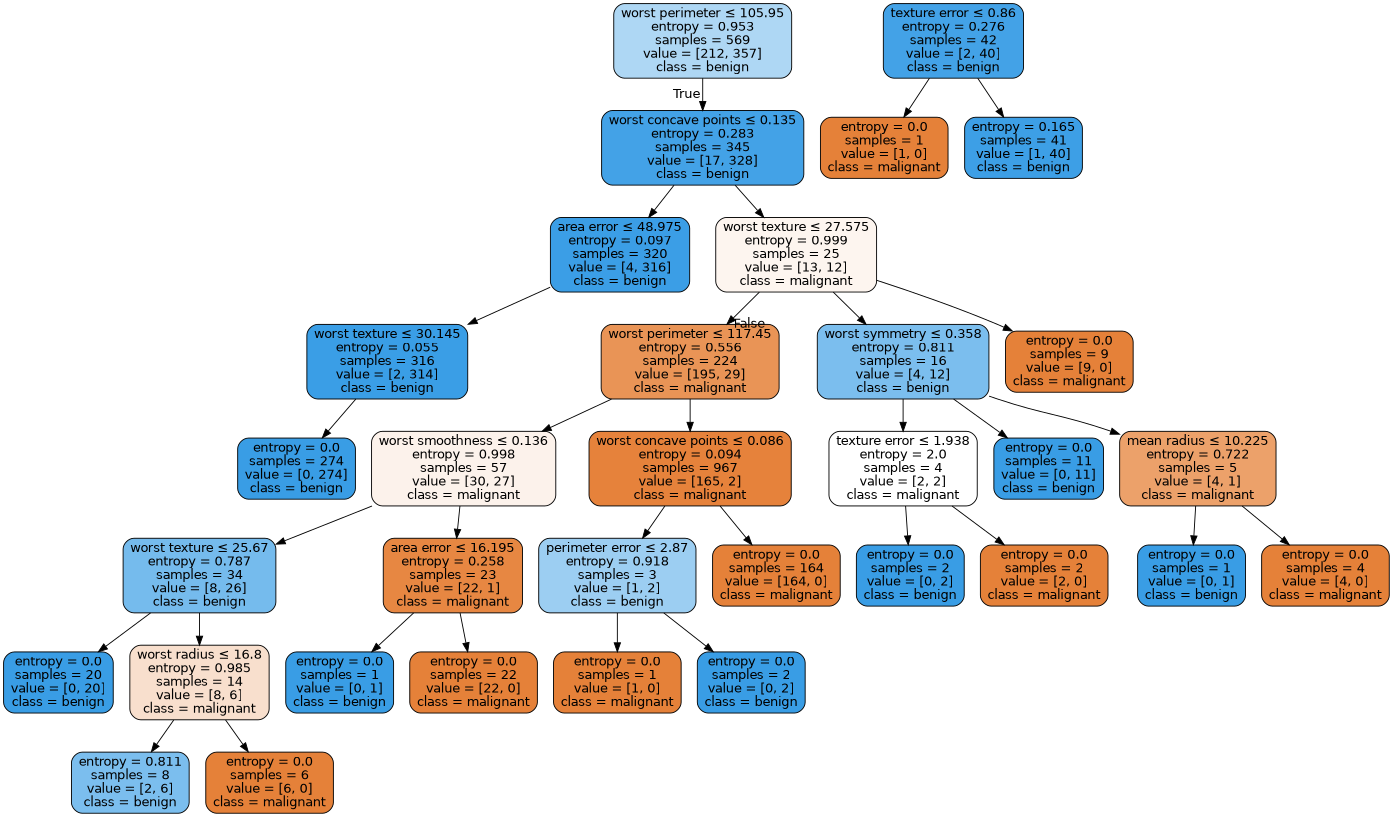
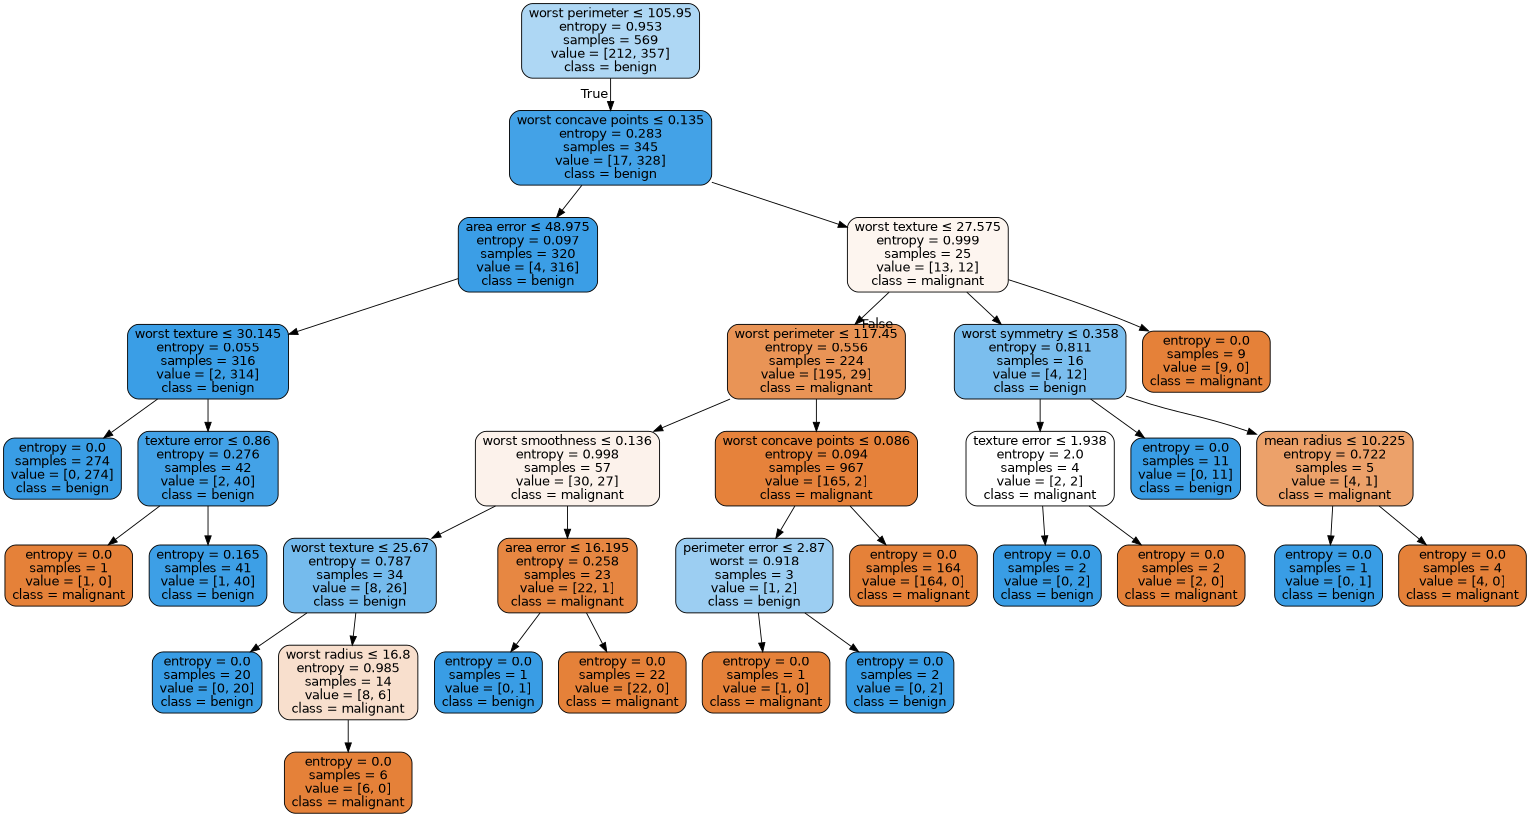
none -> (208, 411)
(617, 562) -> (754, 562)
(130, 783) -> none
